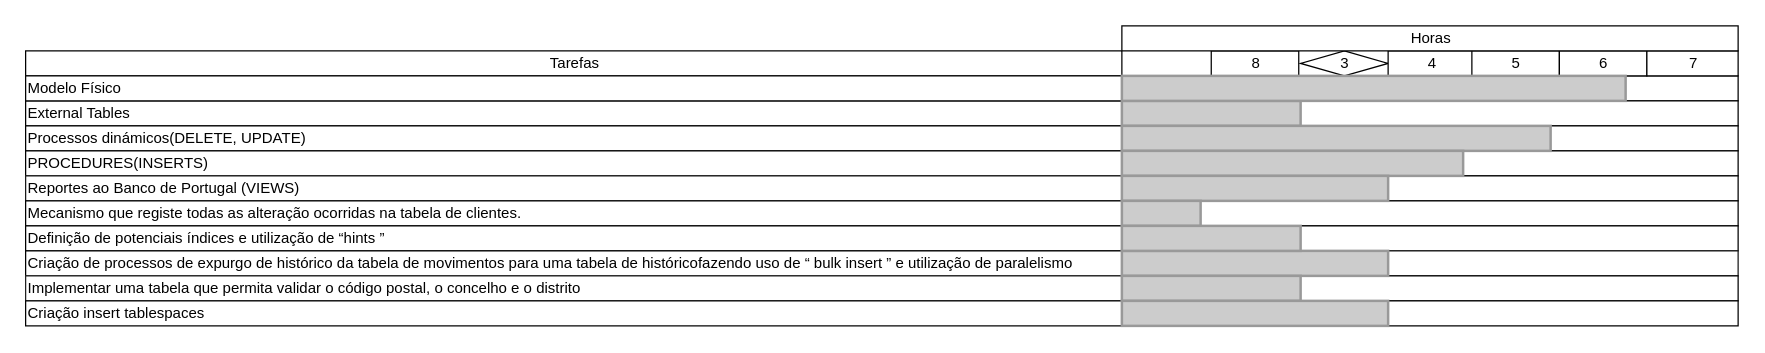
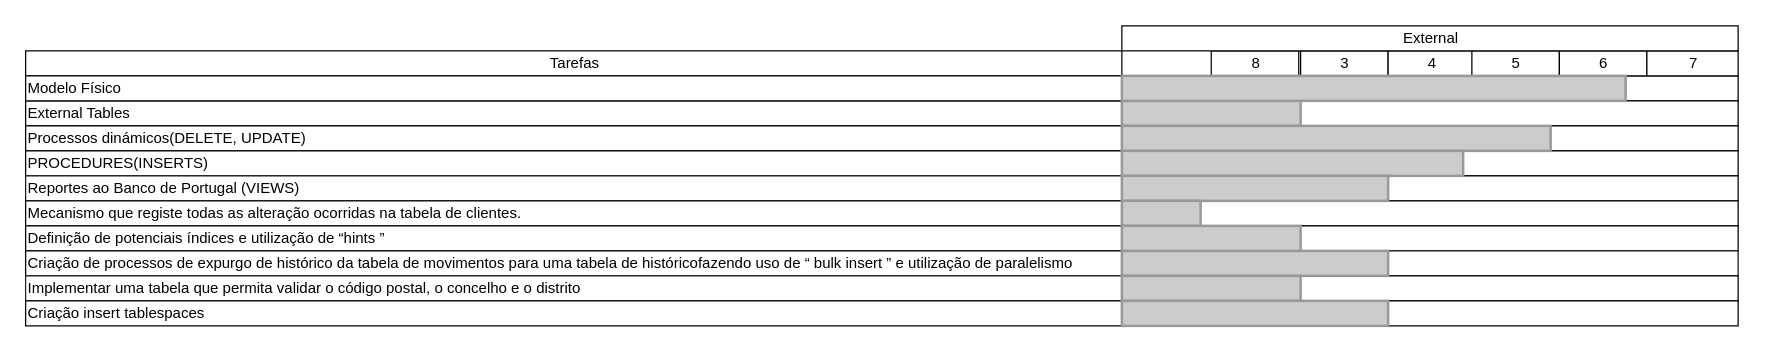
(1431, 38) -> (1431, 38)
(1344, 63) -> (1344, 63)
